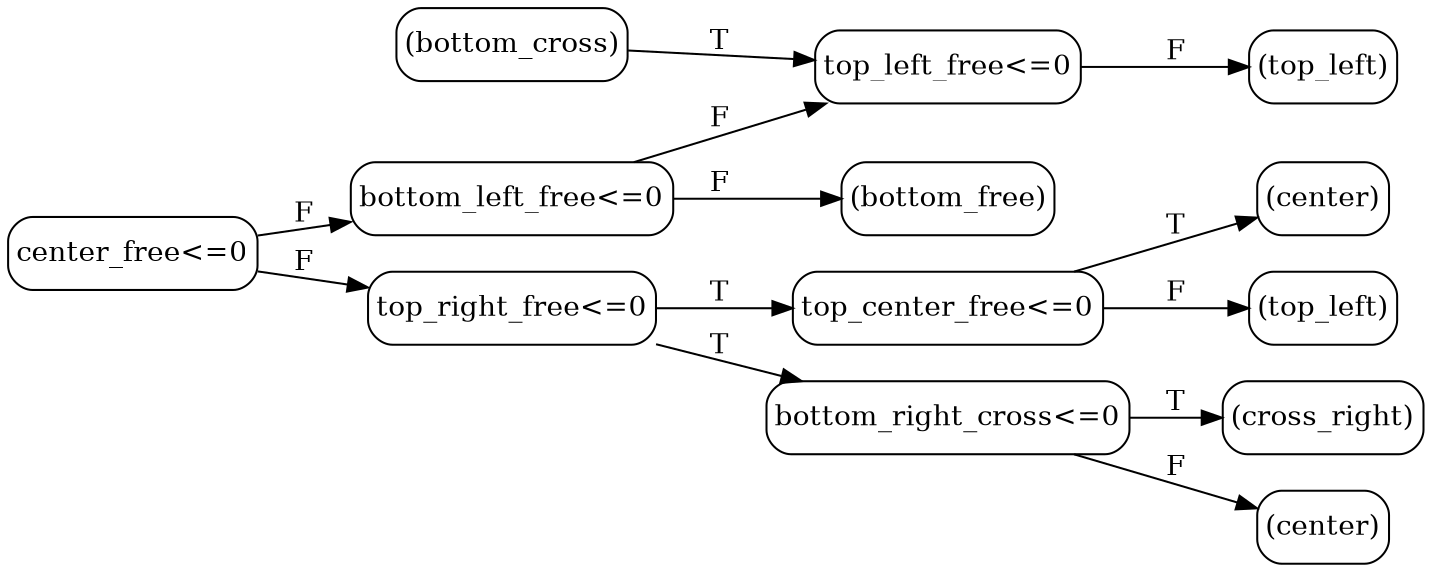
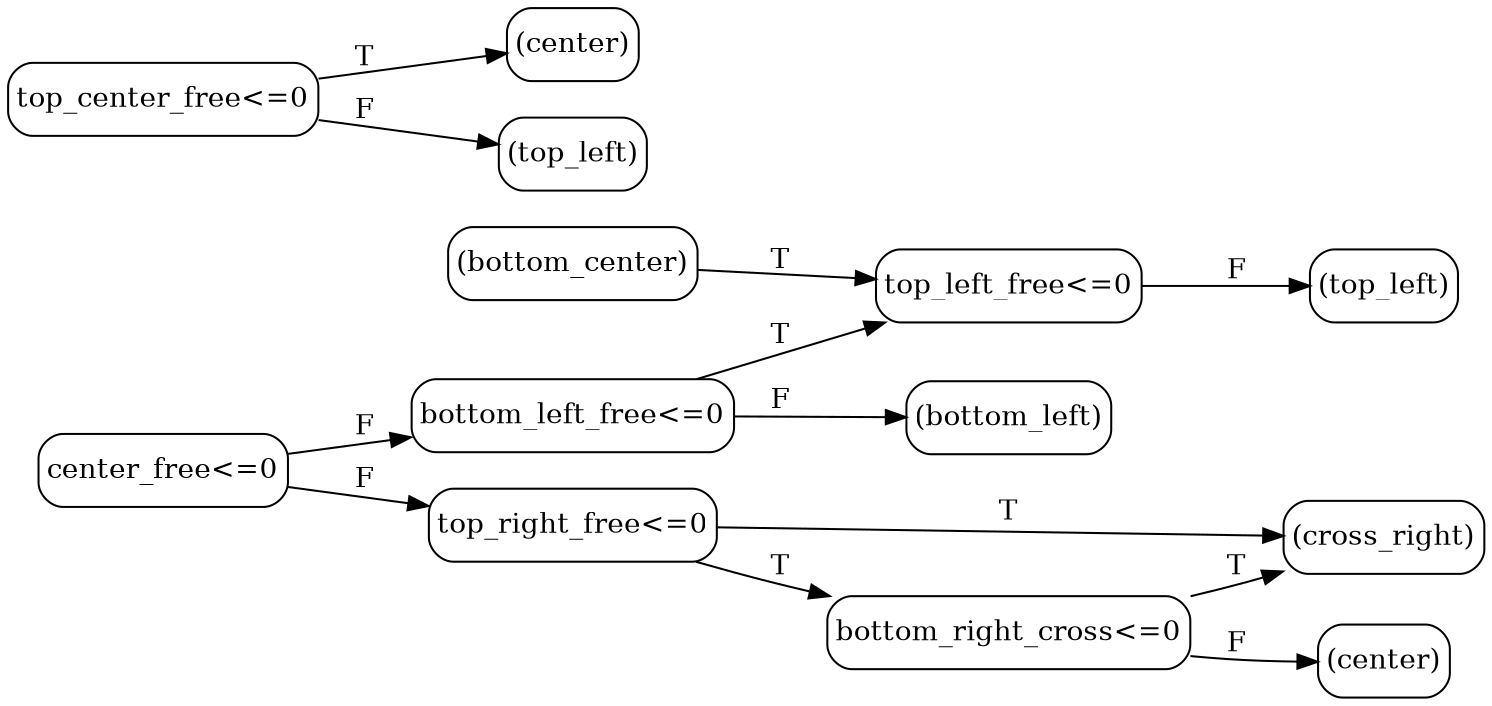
(512, 45) -> (573, 264)
(720, 119) -> (781, 336)
(948, 199) -> (1009, 418)
(714, 308) -> (990, 531)
